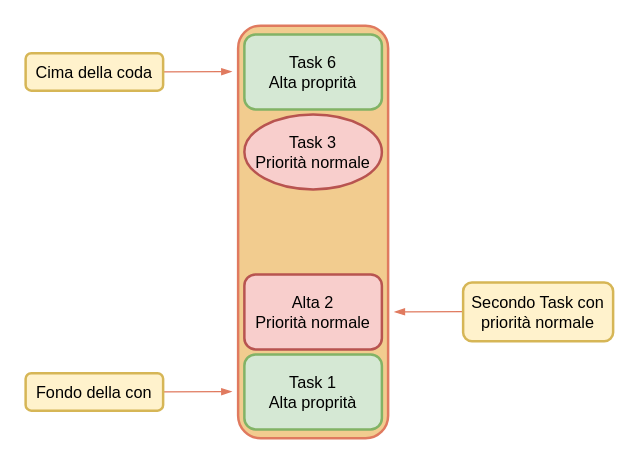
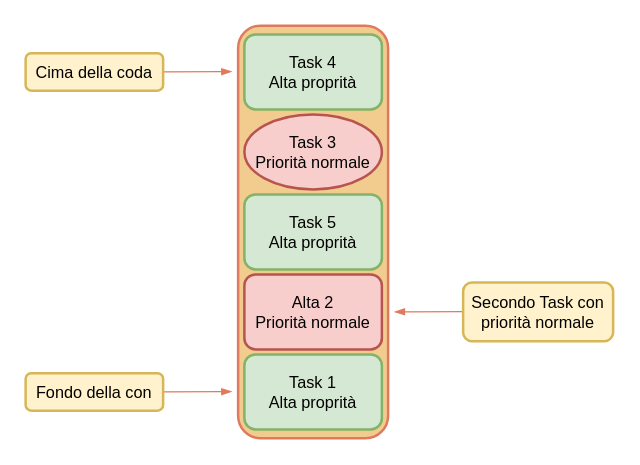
(313, 72) -> (313, 72)
none -> (313, 232)
